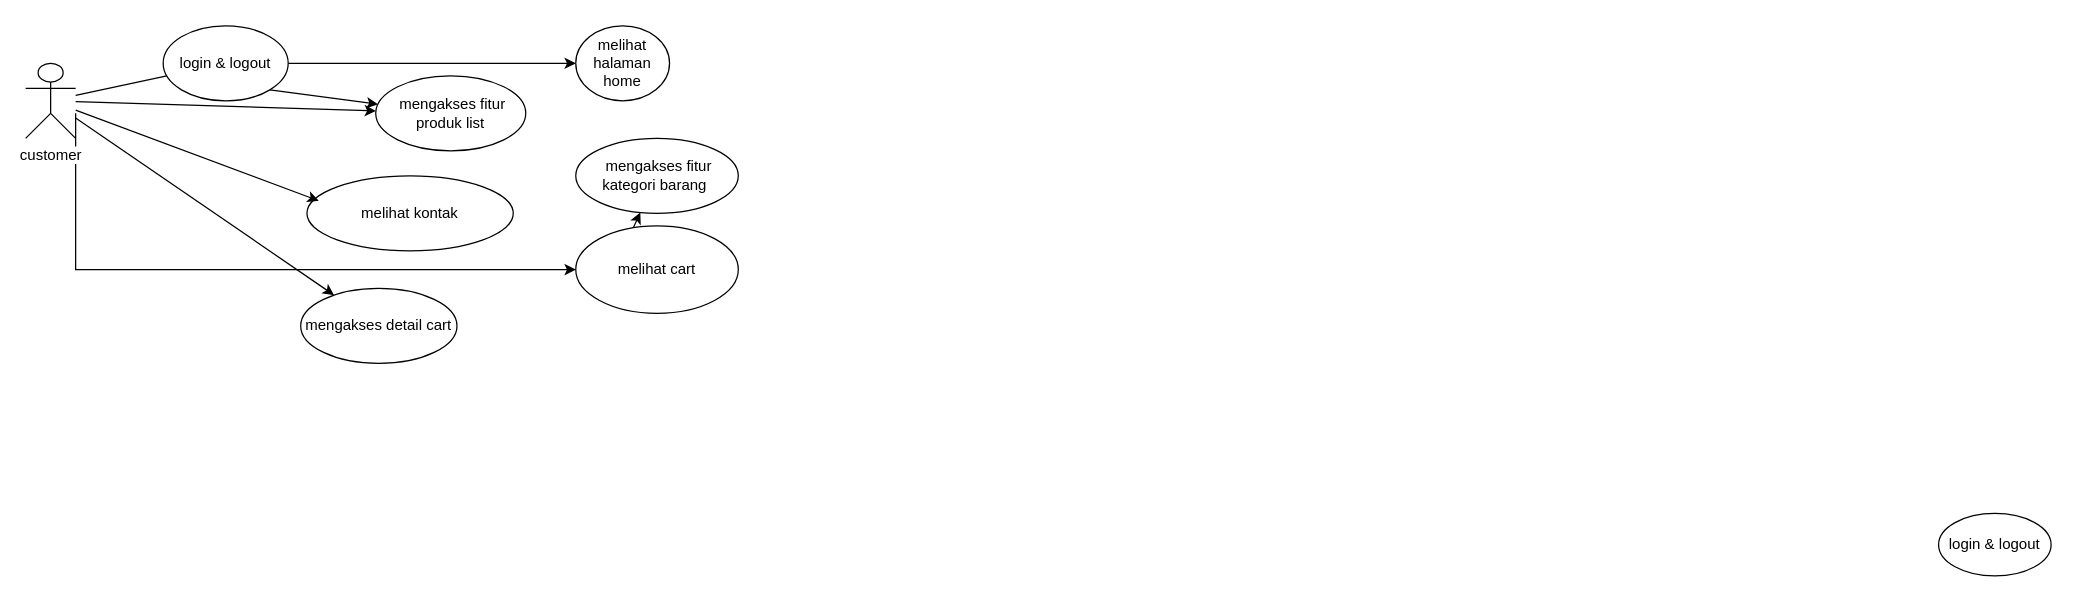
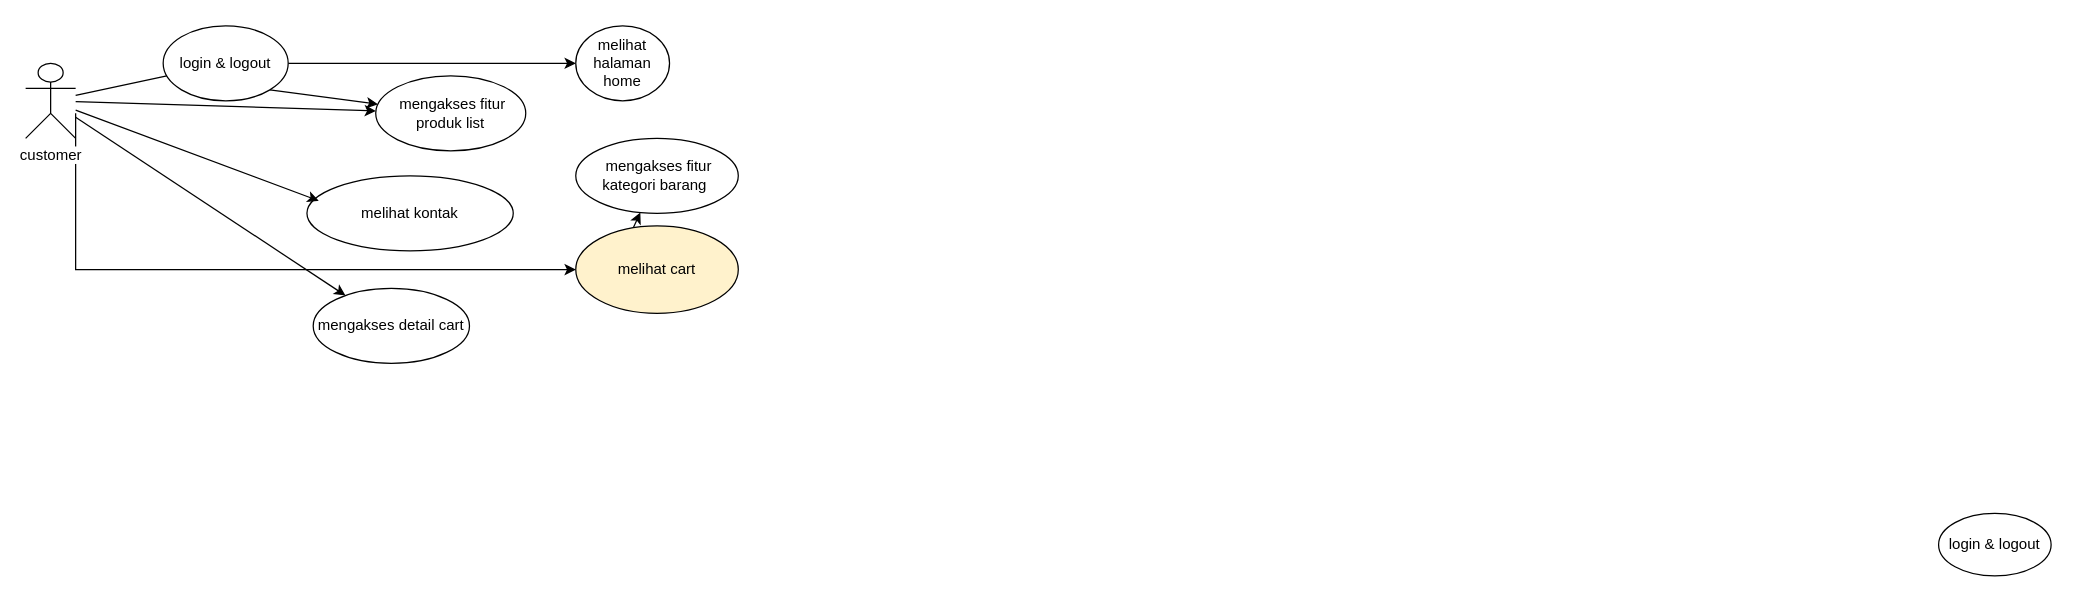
(657, 269) -> (657, 269)
(379, 326) -> (391, 326)
